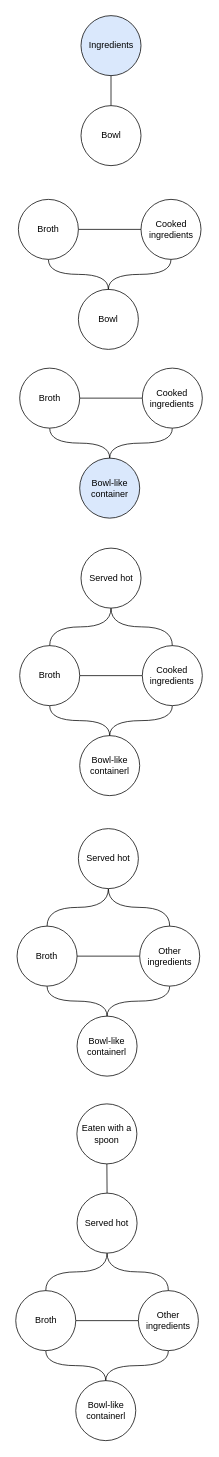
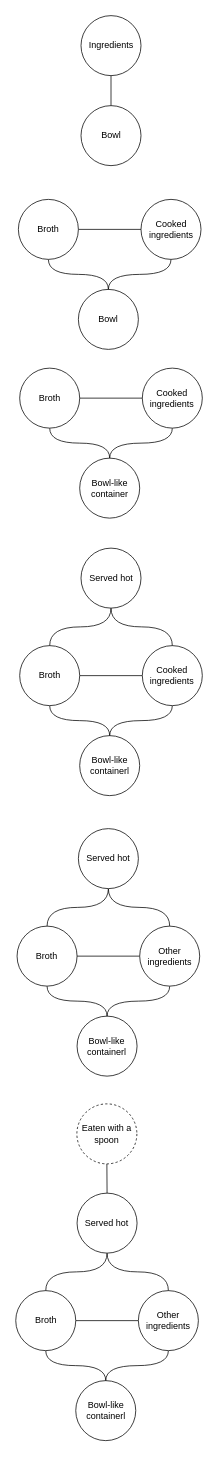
(111, 45) -> (111, 45)
(110, 488) -> (110, 488)
(107, 1134) -> (107, 1134)
